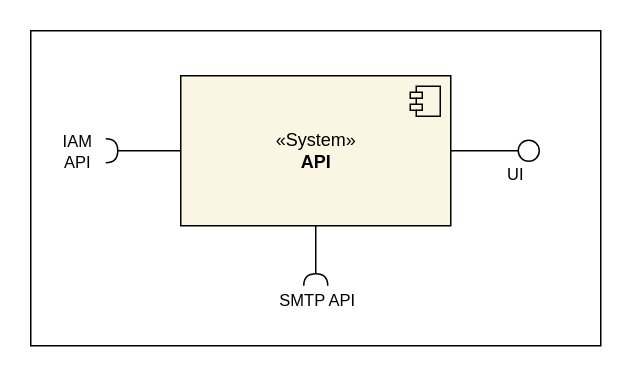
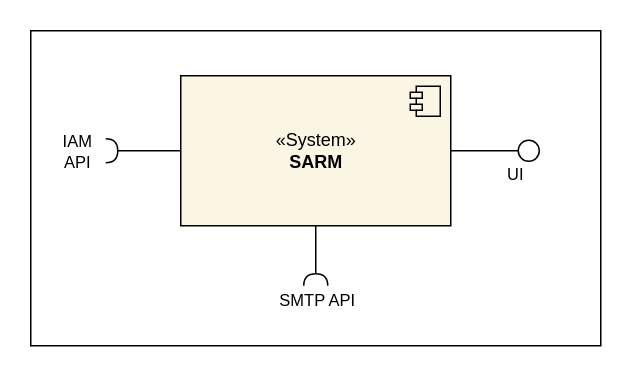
(317, 151) -> (317, 151)
